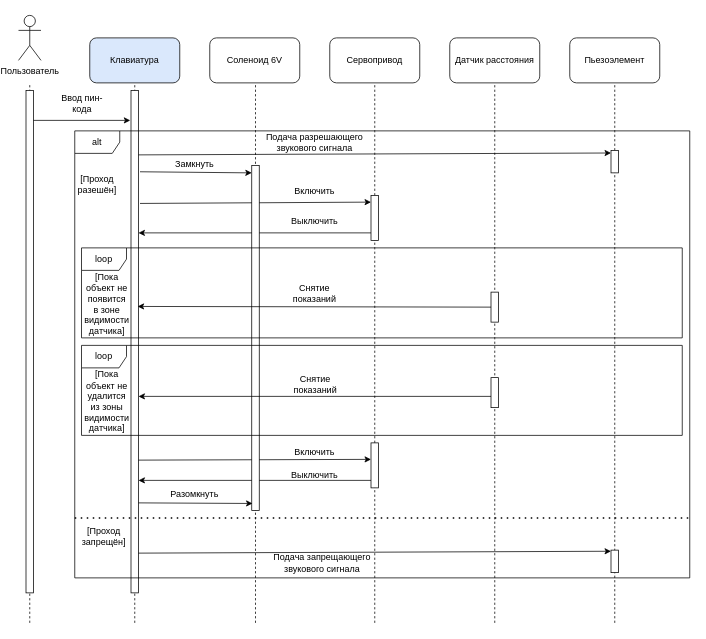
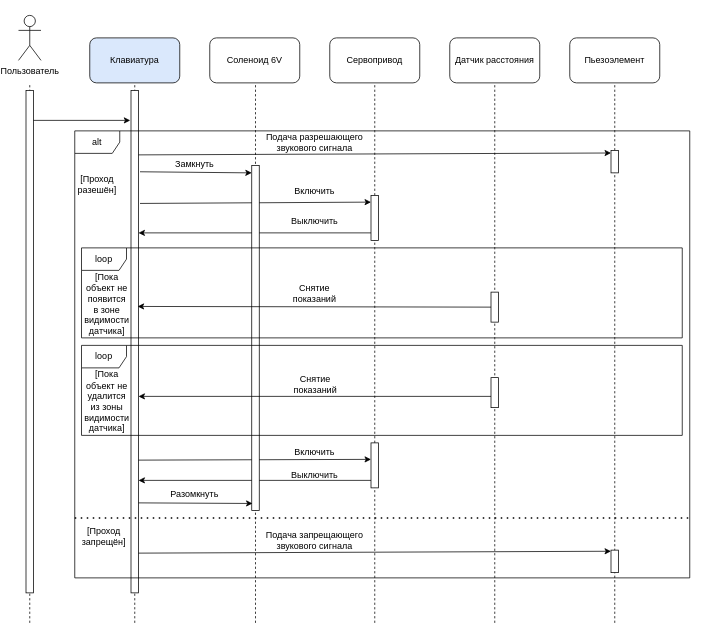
(82, 103) -> none
(322, 563) -> (315, 540)
